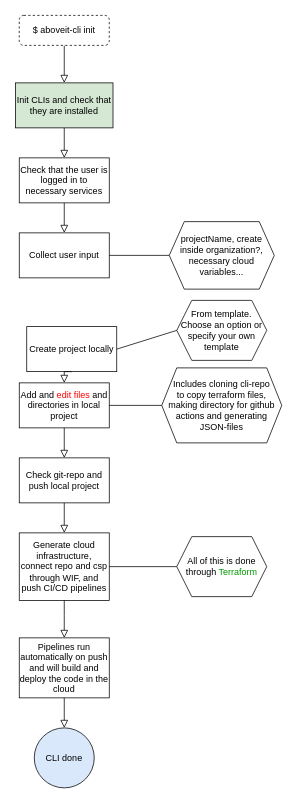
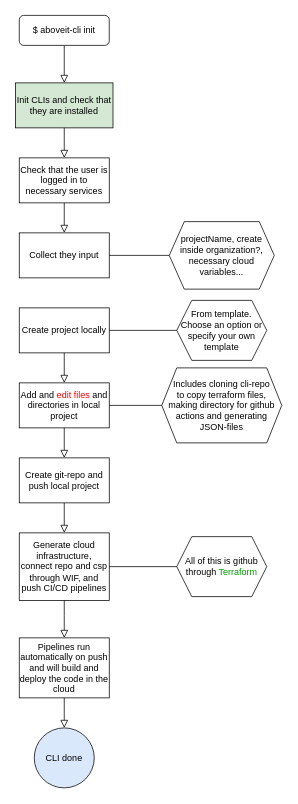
(64, 30) -> (64, 30)
(64, 255) -> (64, 255)
(72, 349) -> (64, 330)
(64, 480) -> (64, 480)
(222, 567) -> (222, 567)
